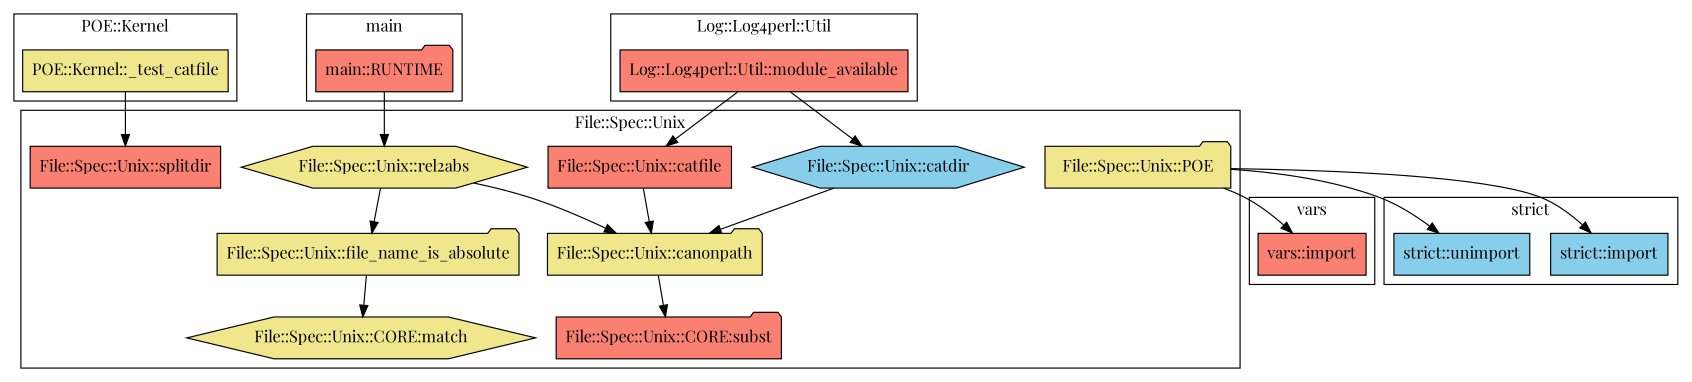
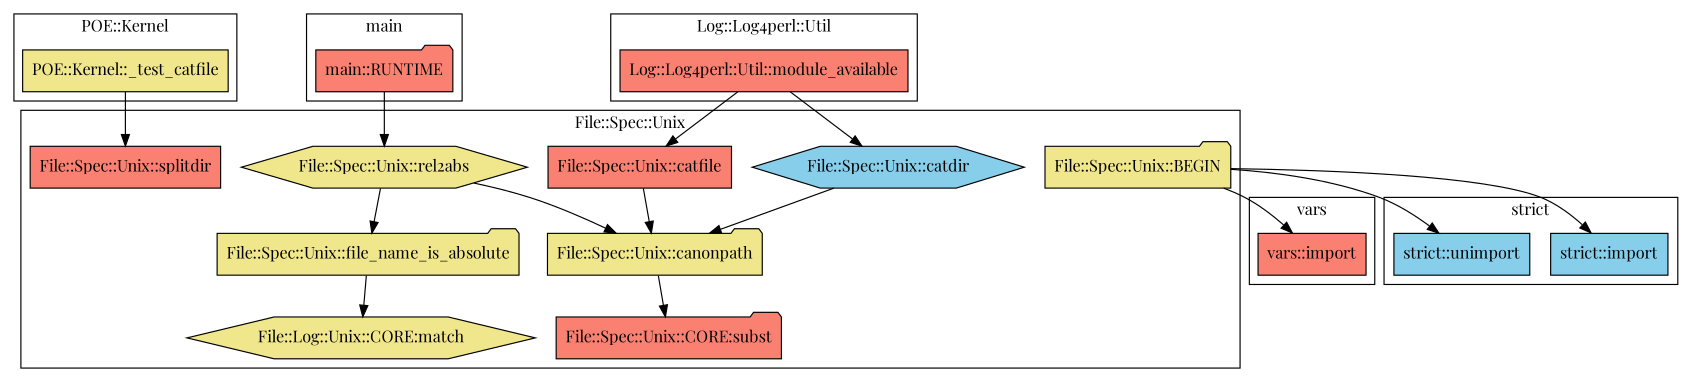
(1138, 167) -> (1138, 167)
(361, 338) -> (361, 338)
